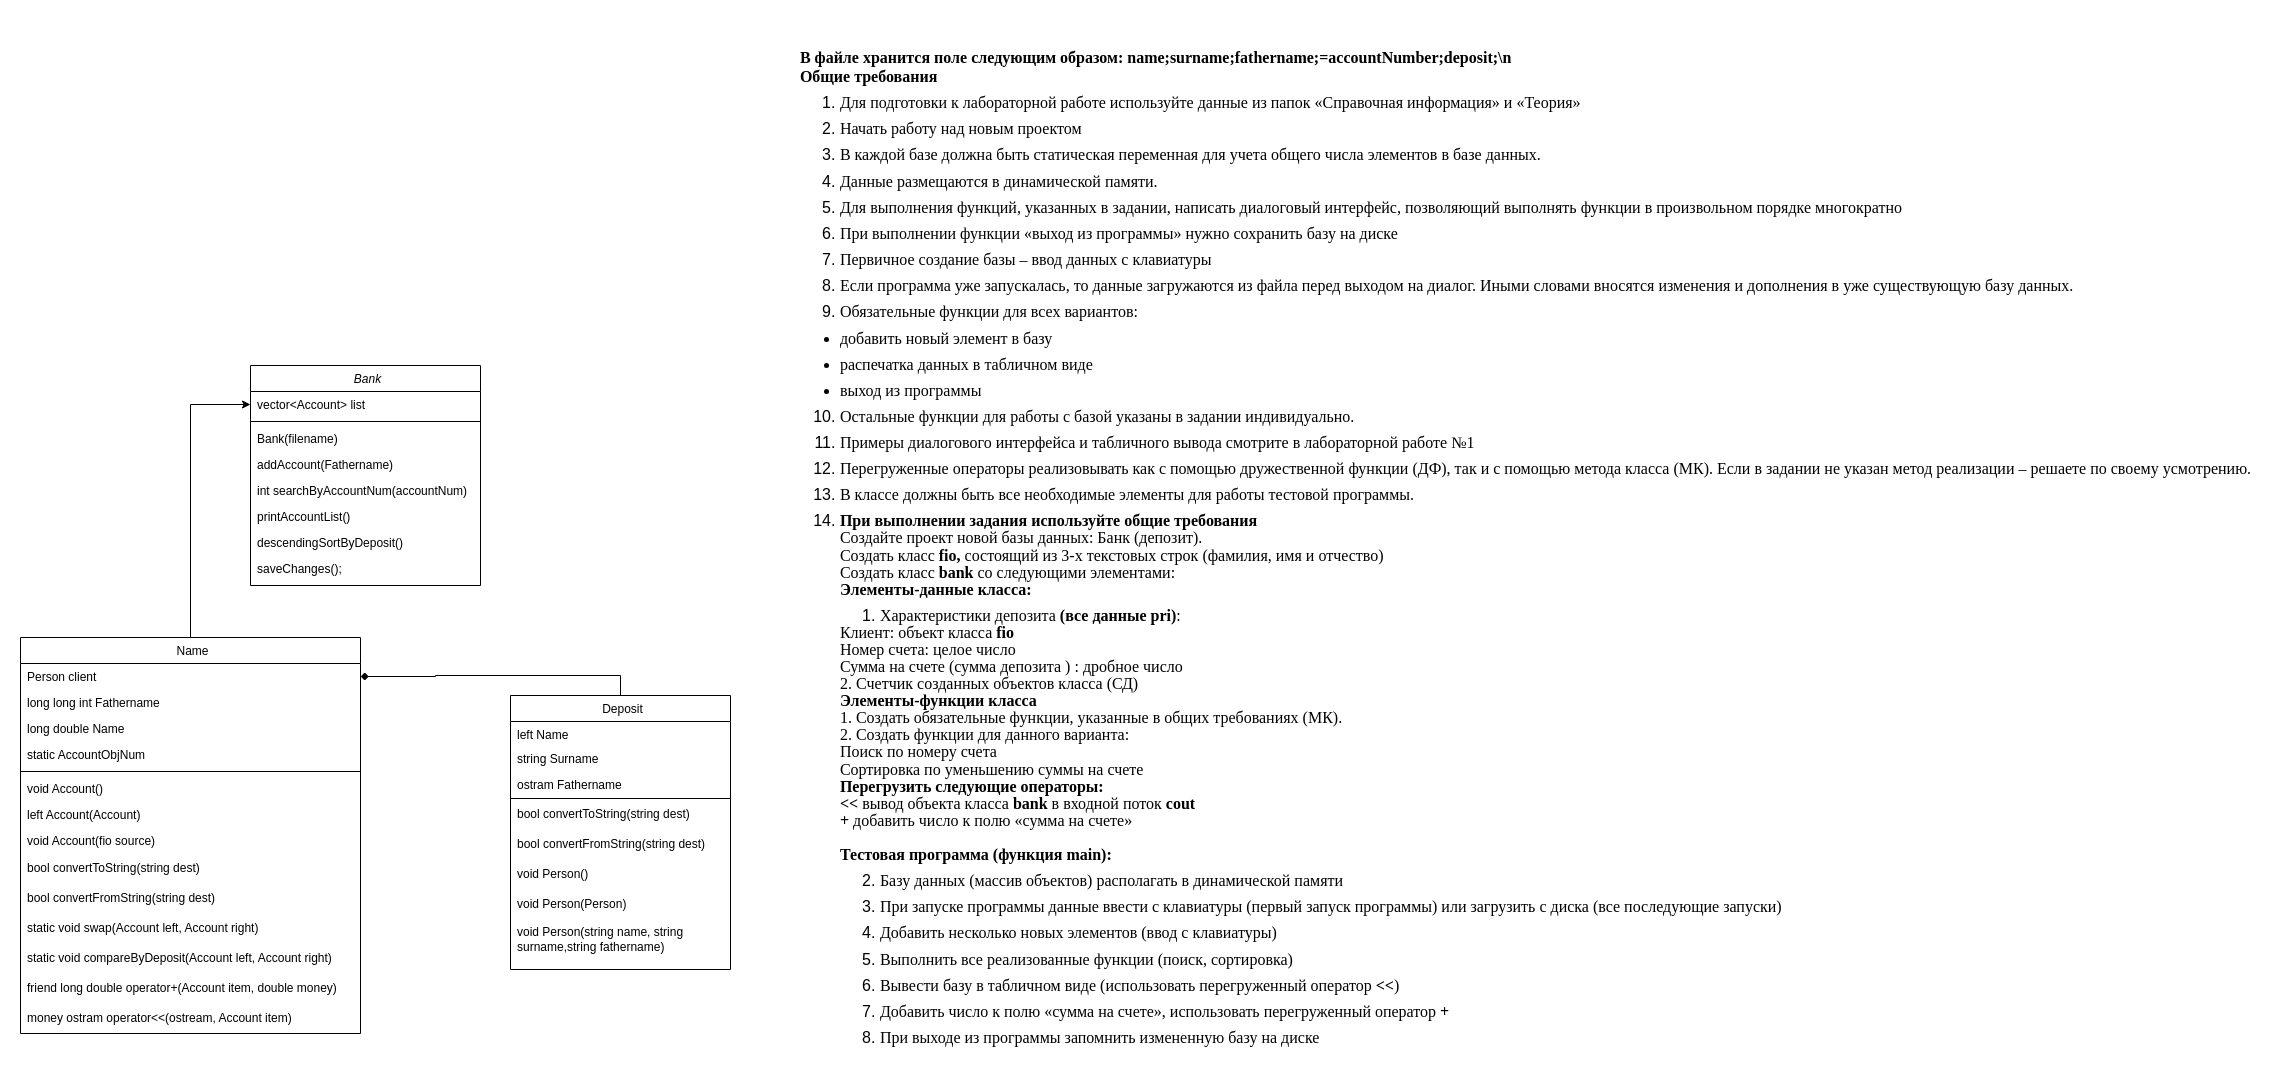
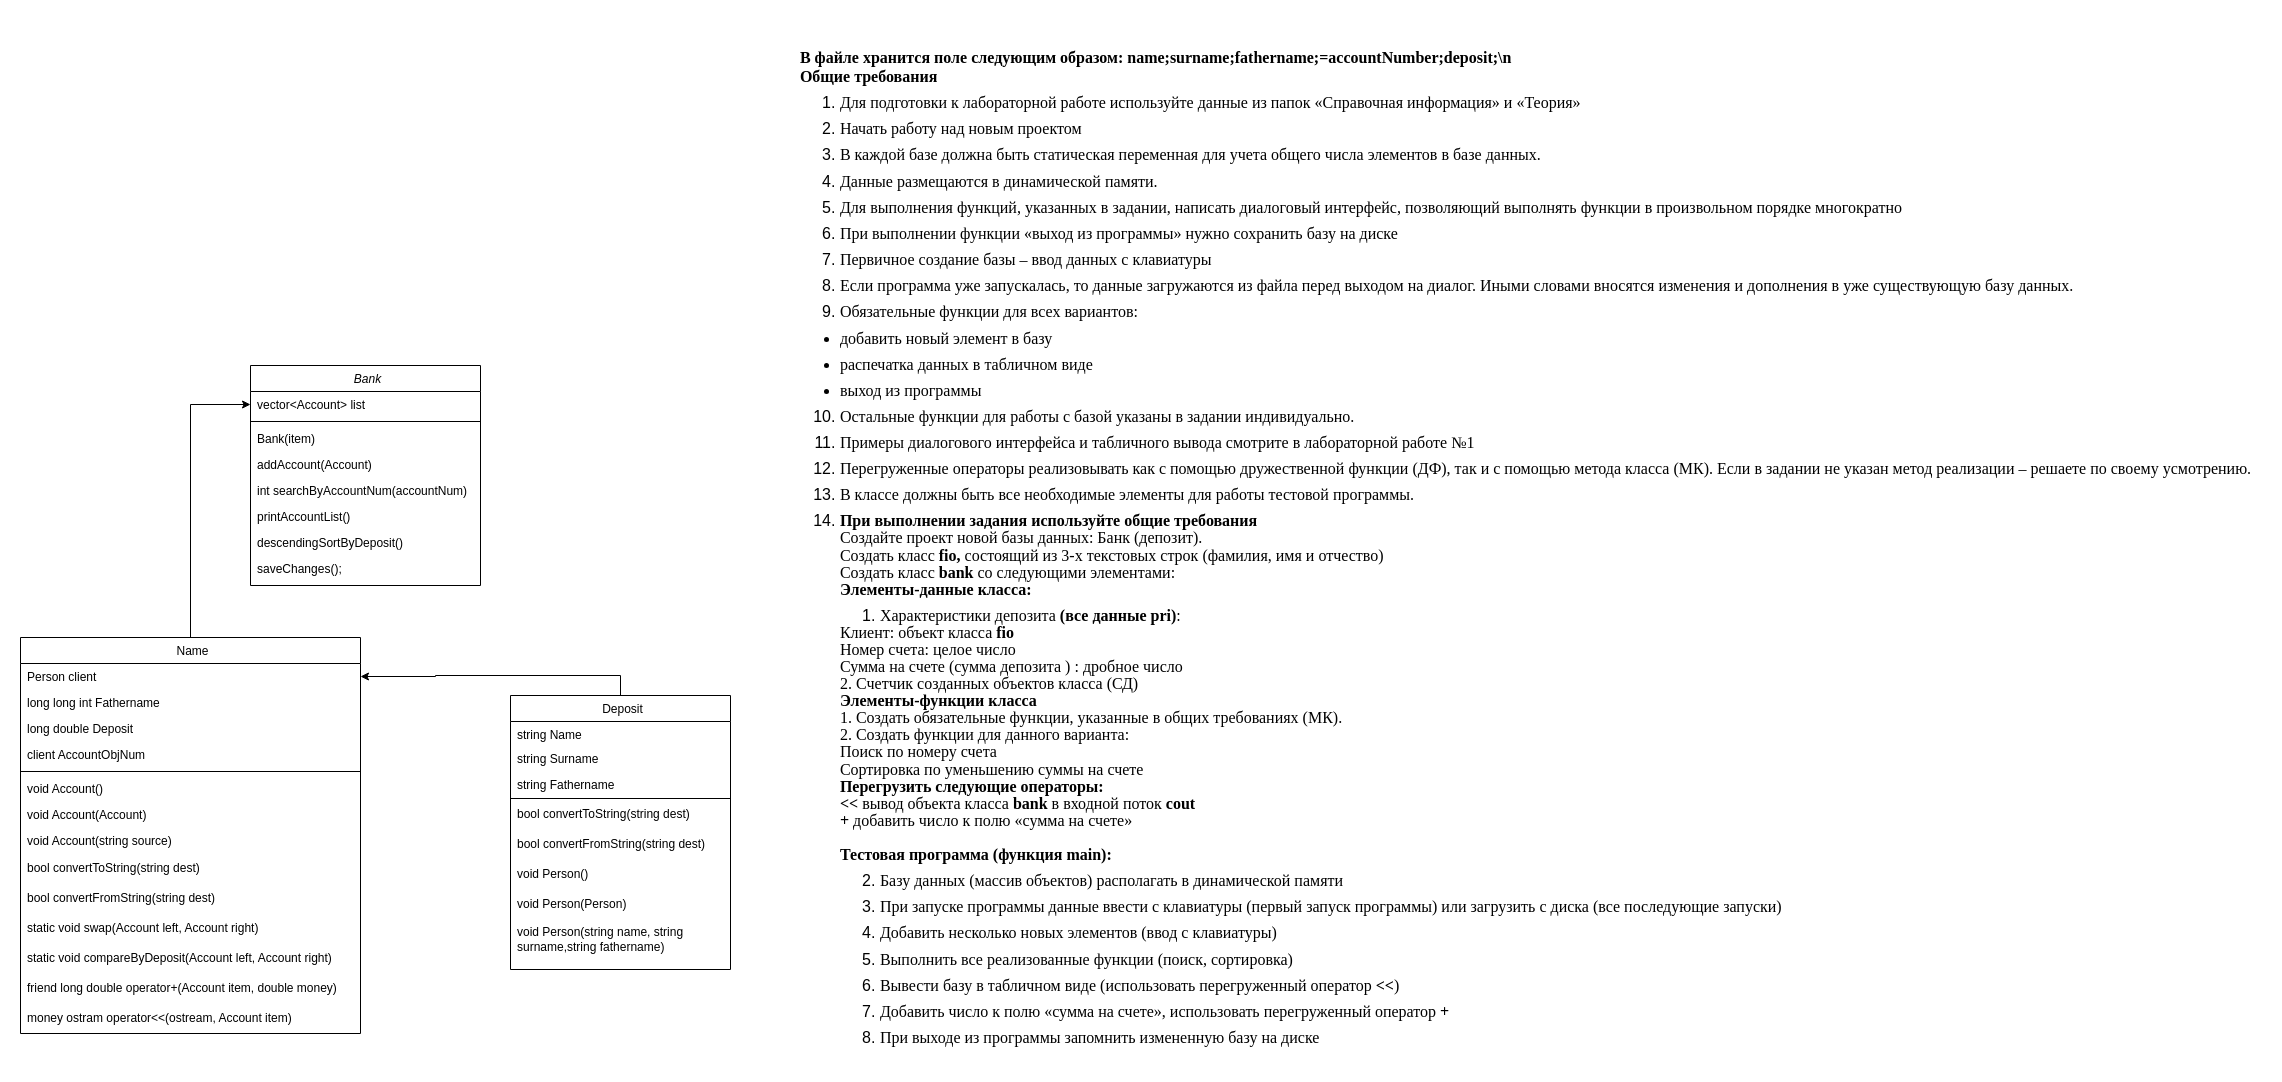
(301, 439) -> (289, 439)
(331, 465) -> (321, 465)
(369, 677) -> (368, 677)
(75, 729) -> (83, 729)
(544, 735) -> (551, 735)
(91, 755) -> (90, 755)
(573, 785) -> (571, 785)
(94, 815) -> (94, 815)
(101, 841) -> (111, 841)
